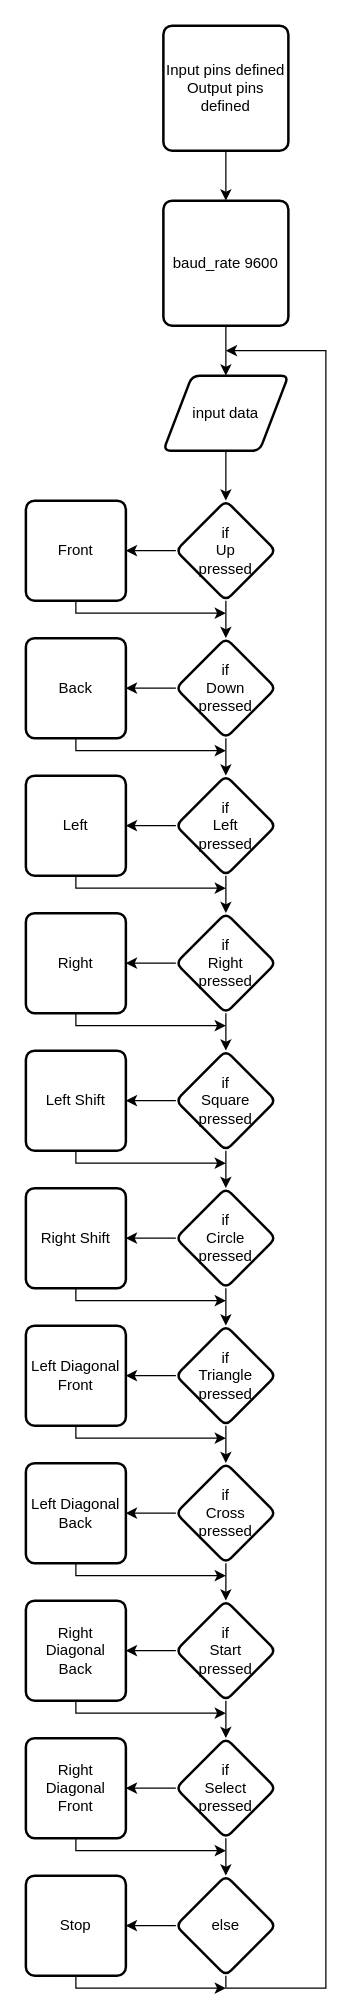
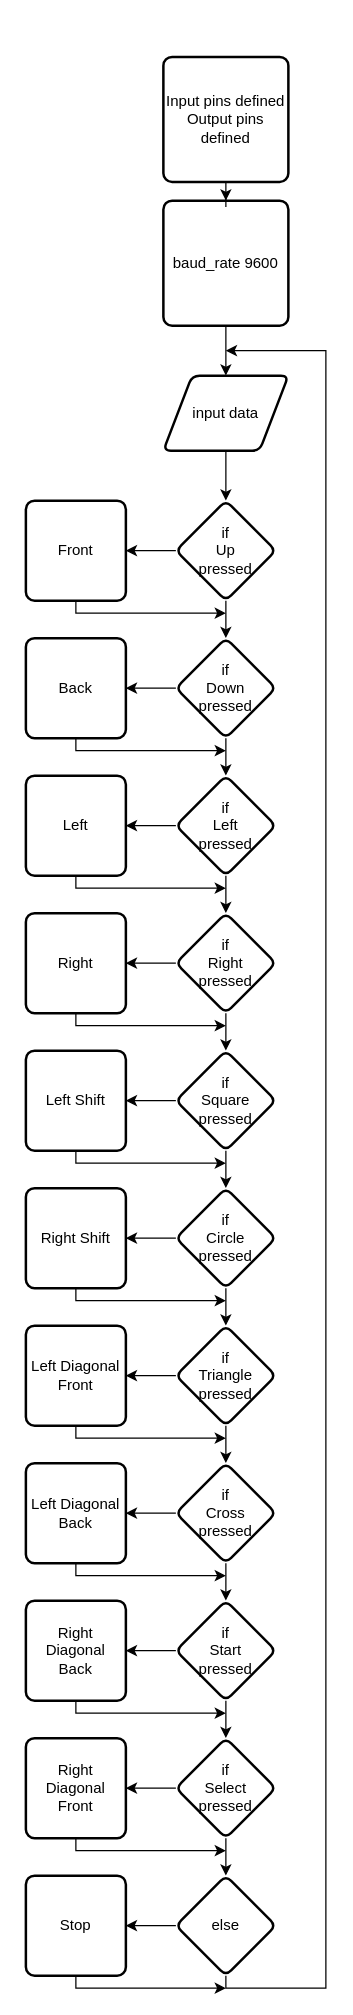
(226, 88) -> (226, 119)
